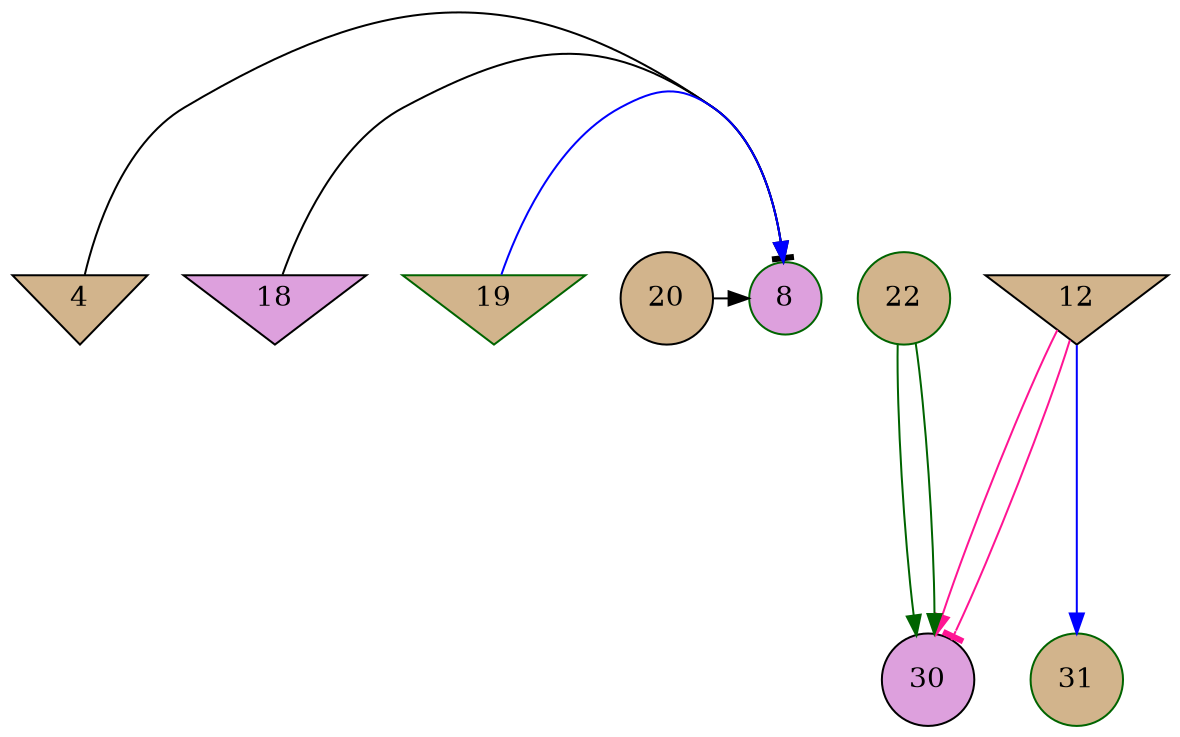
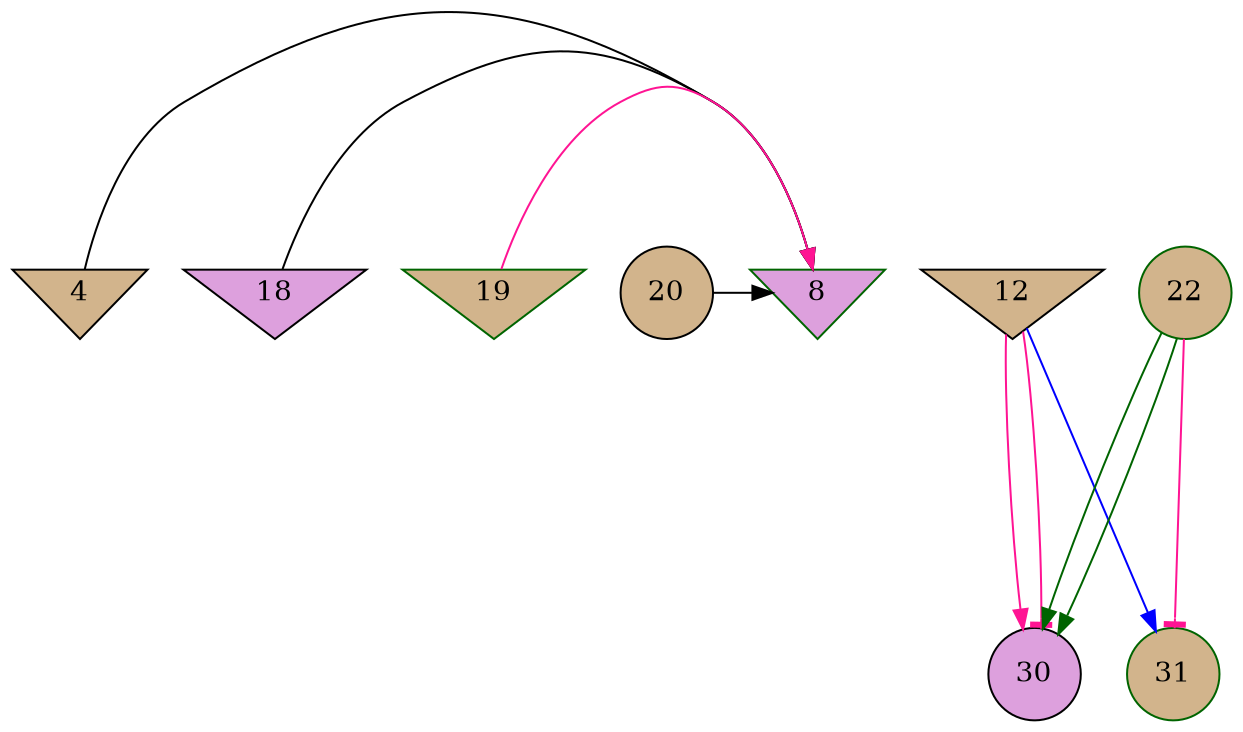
(432, 15) -> (439, 13)
(640, 98) -> (652, 89)
(785, 298) -> (818, 293)
none -> (1179, 478)
